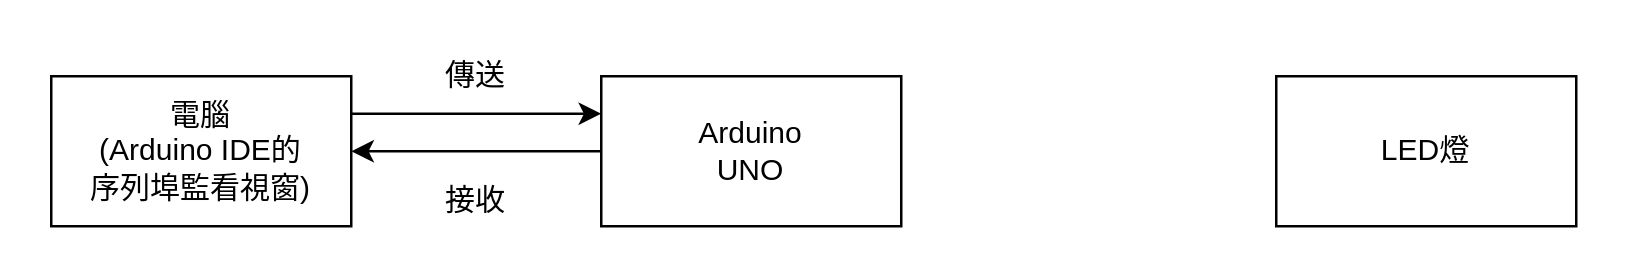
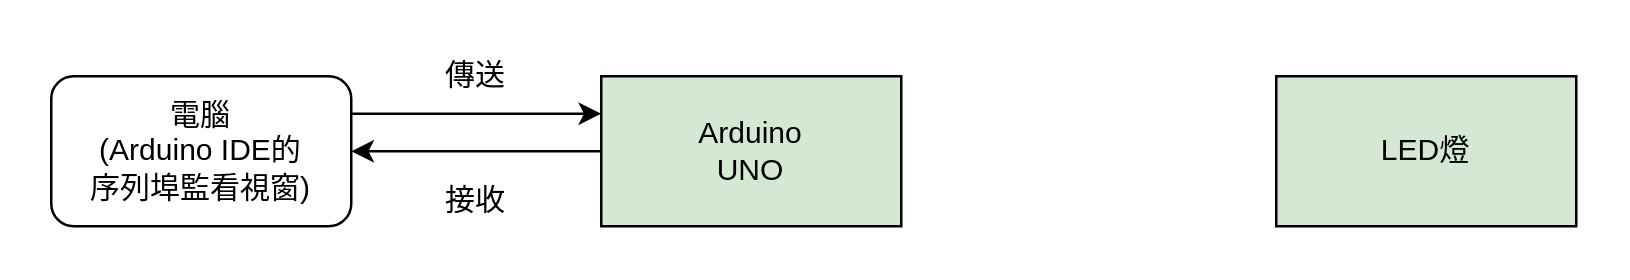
(201, 151) -> (201, 151)
(751, 151) -> (751, 151)
(1426, 151) -> (1426, 151)
